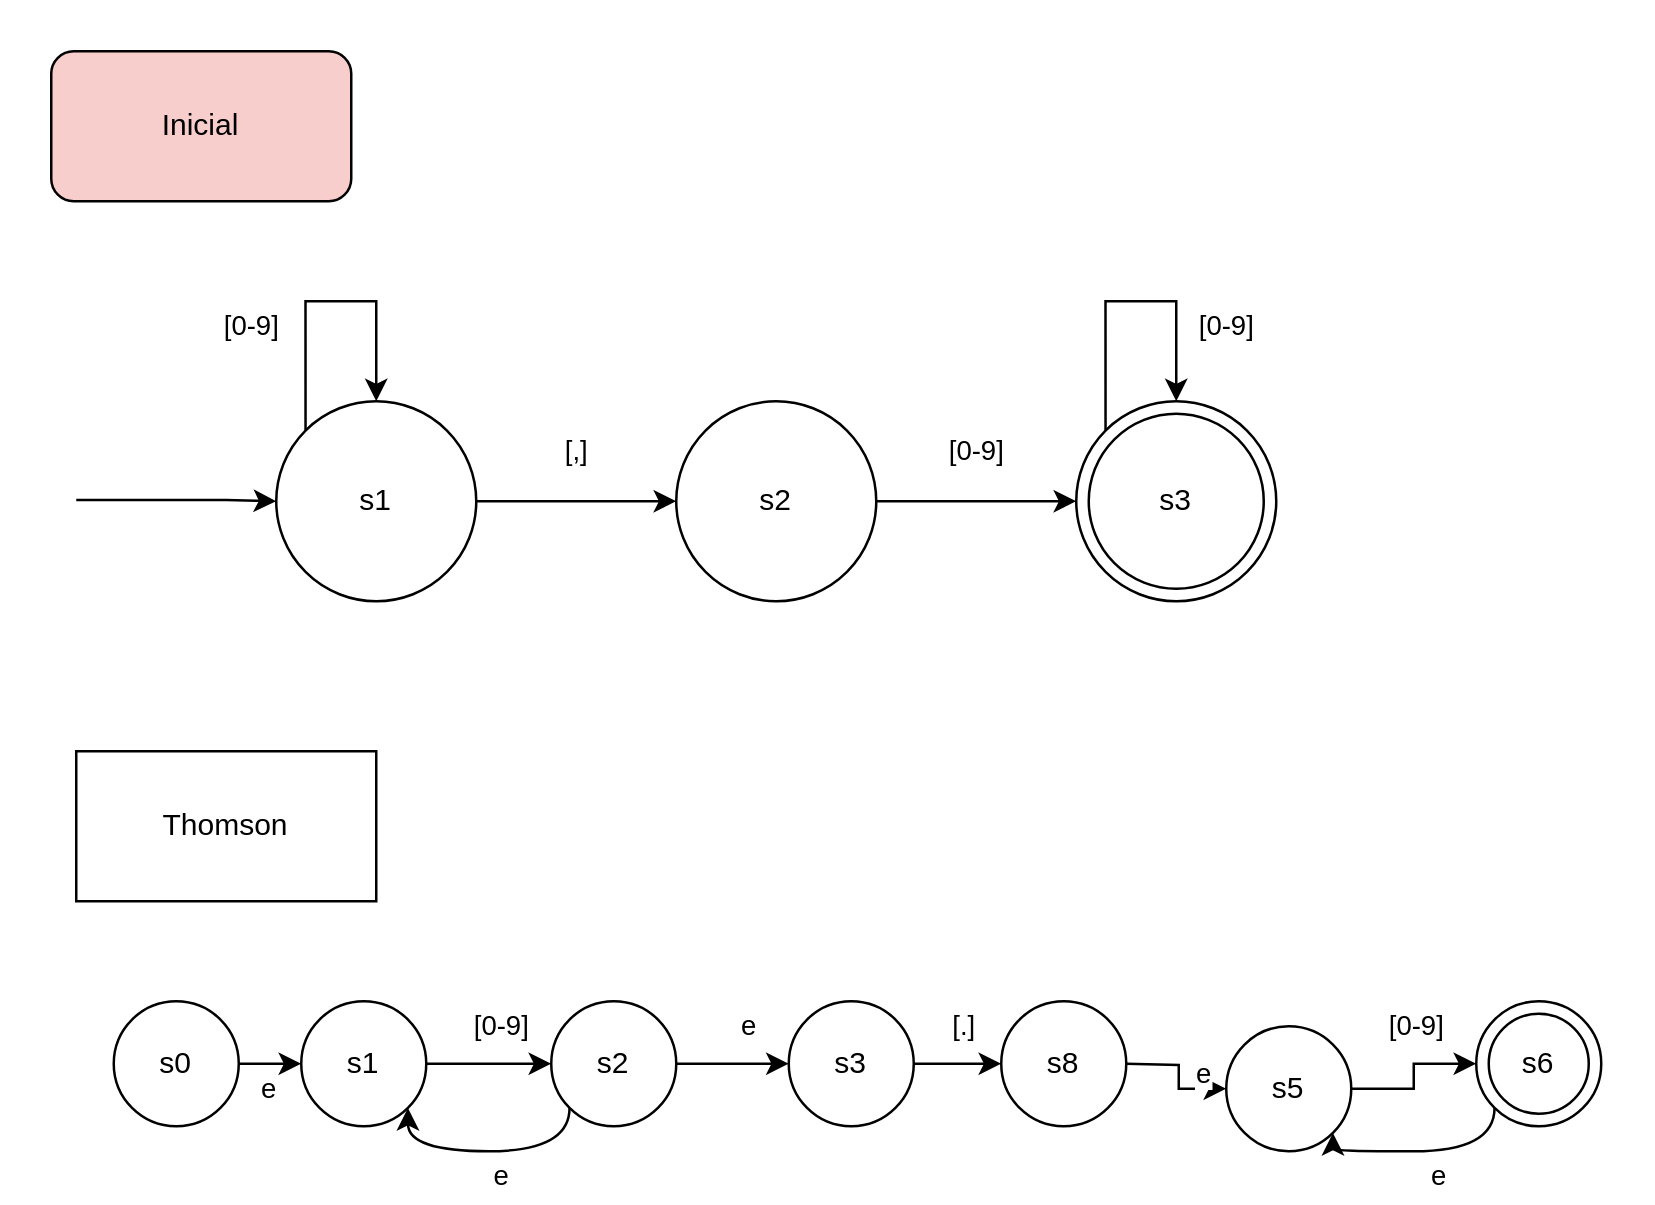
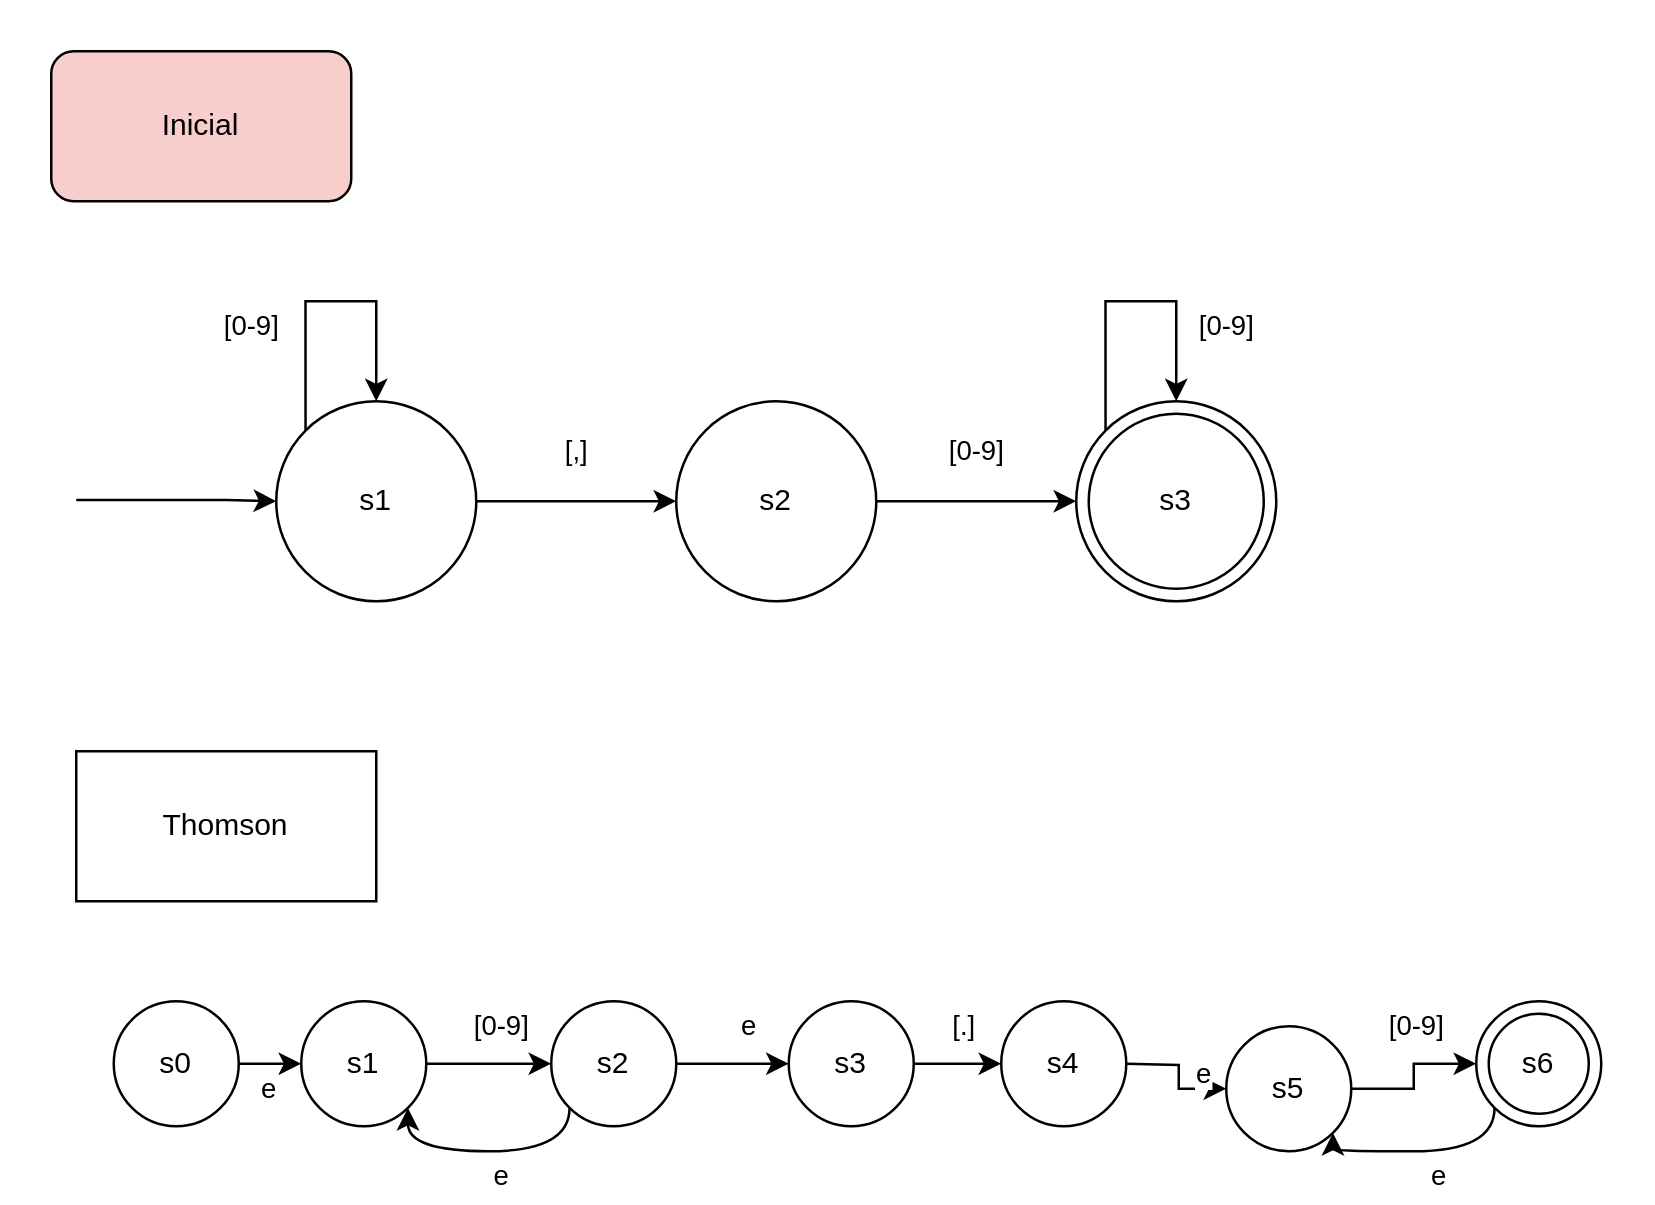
(1064, 1064) -> (1064, 1064)
